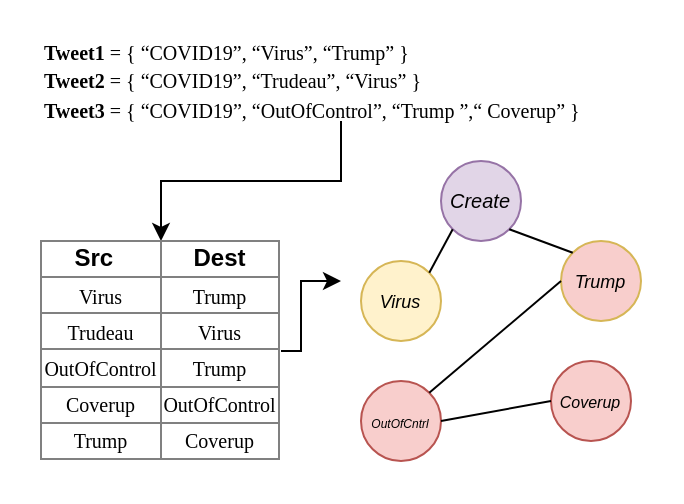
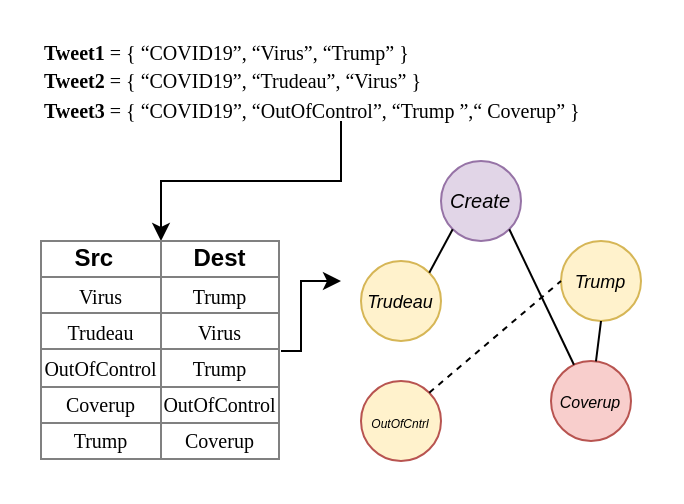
(541, 241) -> (540, 294)
(601, 281) -> (601, 281)
(401, 301) -> (401, 301)
none -> (598, 341)
(485, 345) -> (485, 345)
(496, 411) -> none
(401, 421) -> (401, 421)
